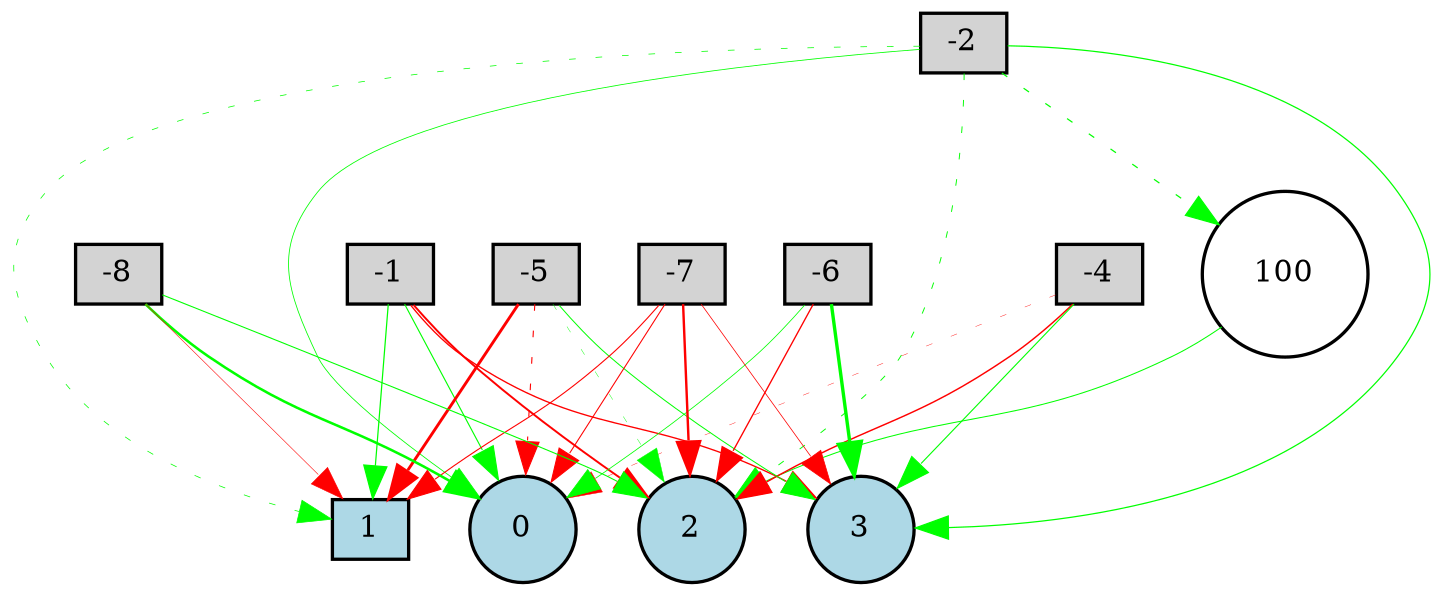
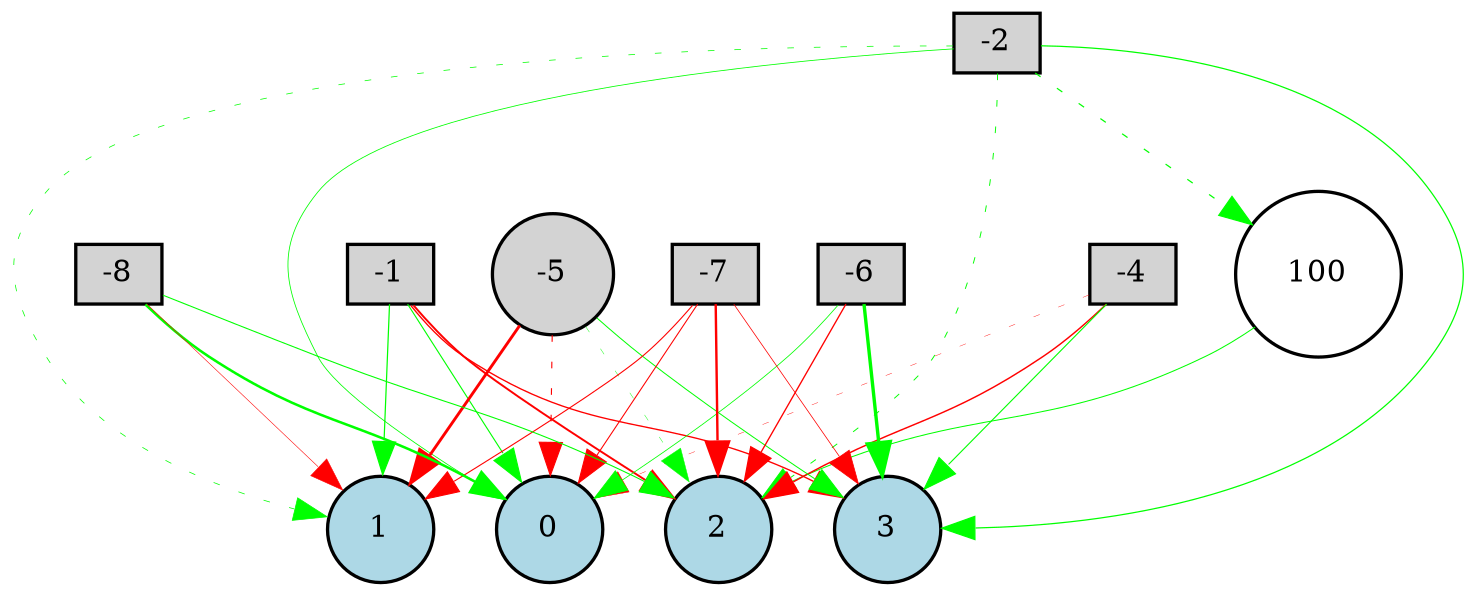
(536, 274) -> (553, 274)
(371, 529) -> (381, 529)
